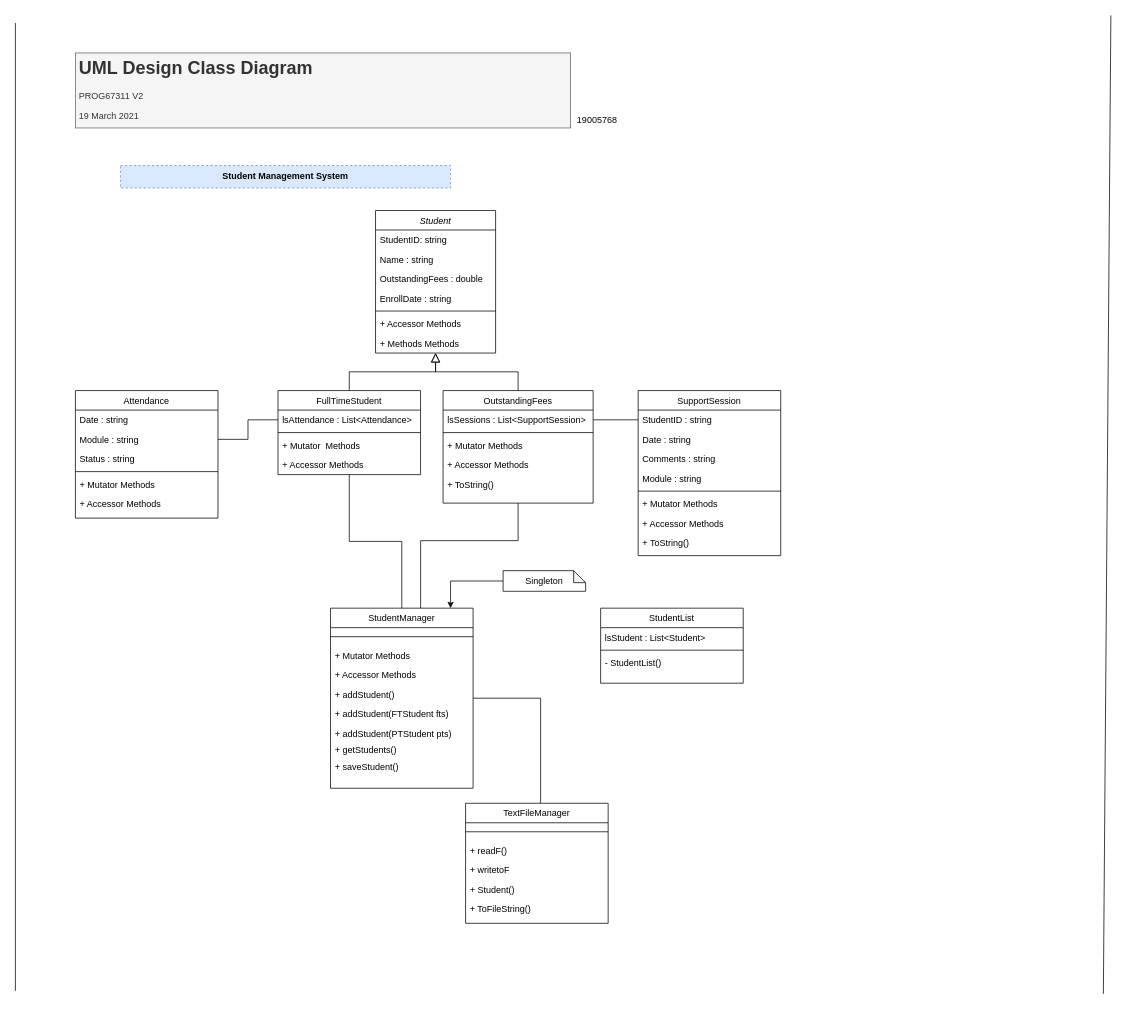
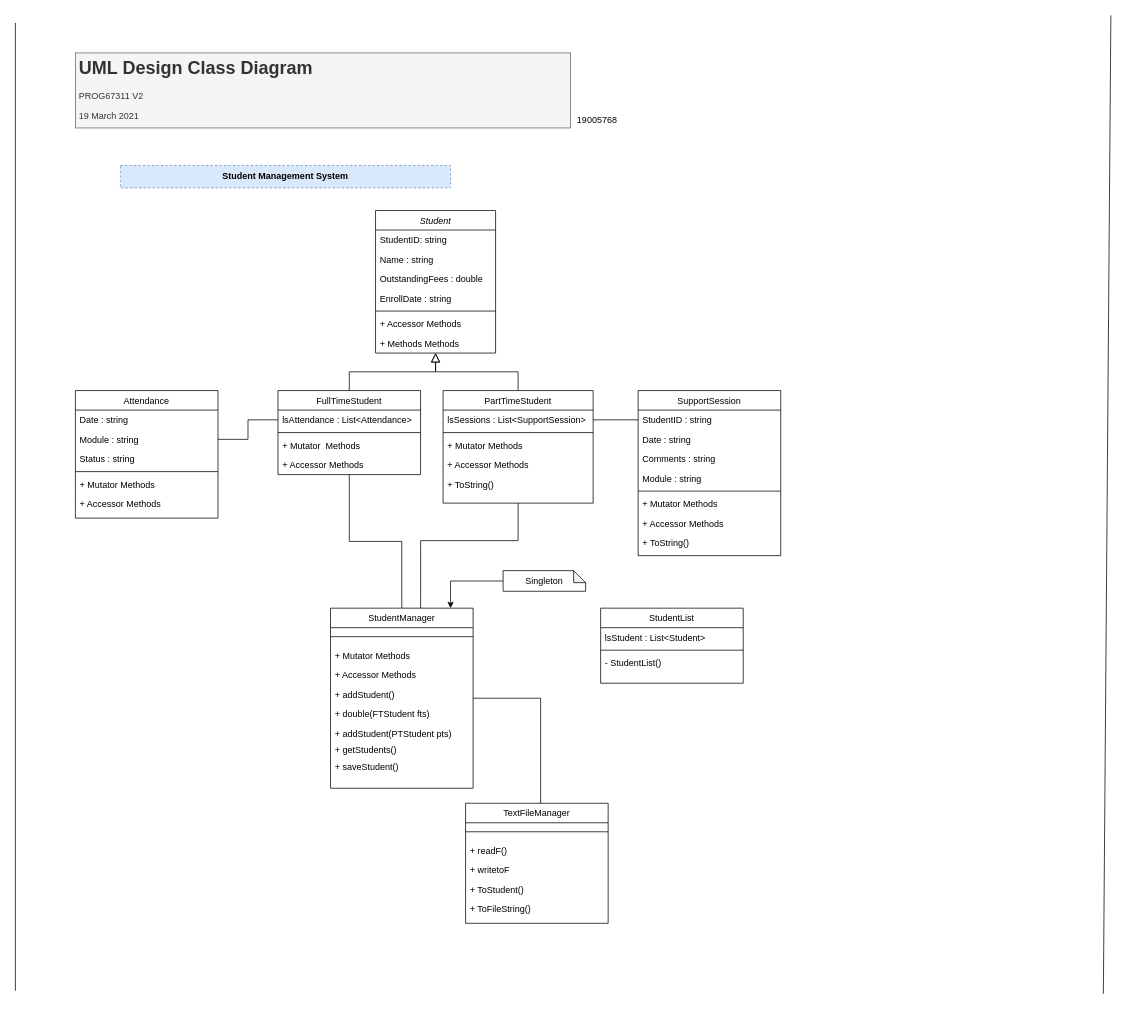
(518, 401) -> (518, 401)
(400, 714) -> (389, 714)
(496, 890) -> (501, 890)
